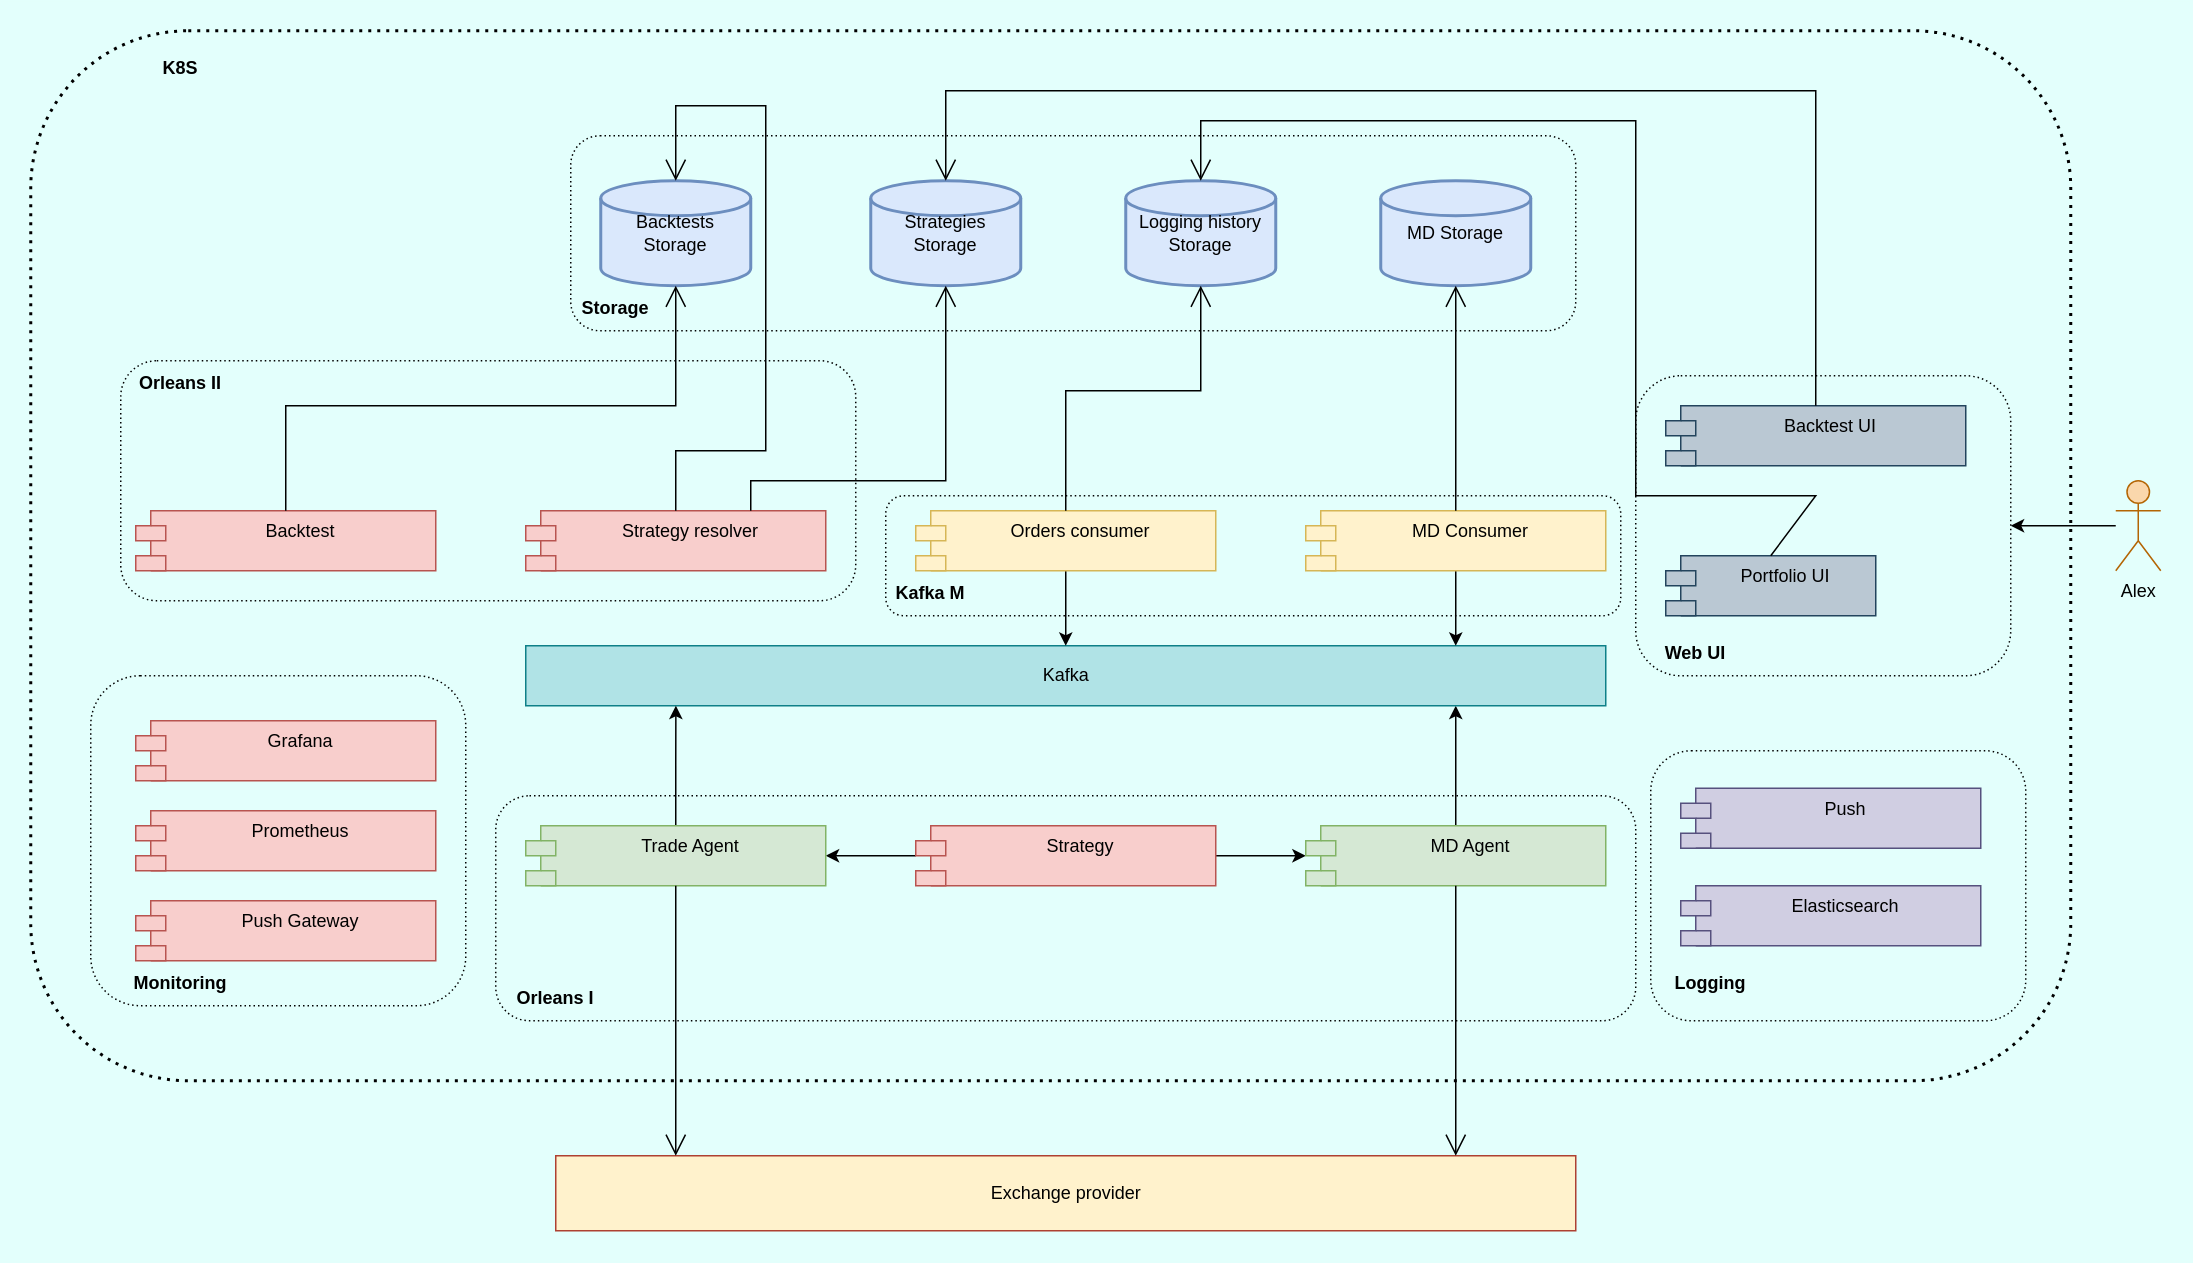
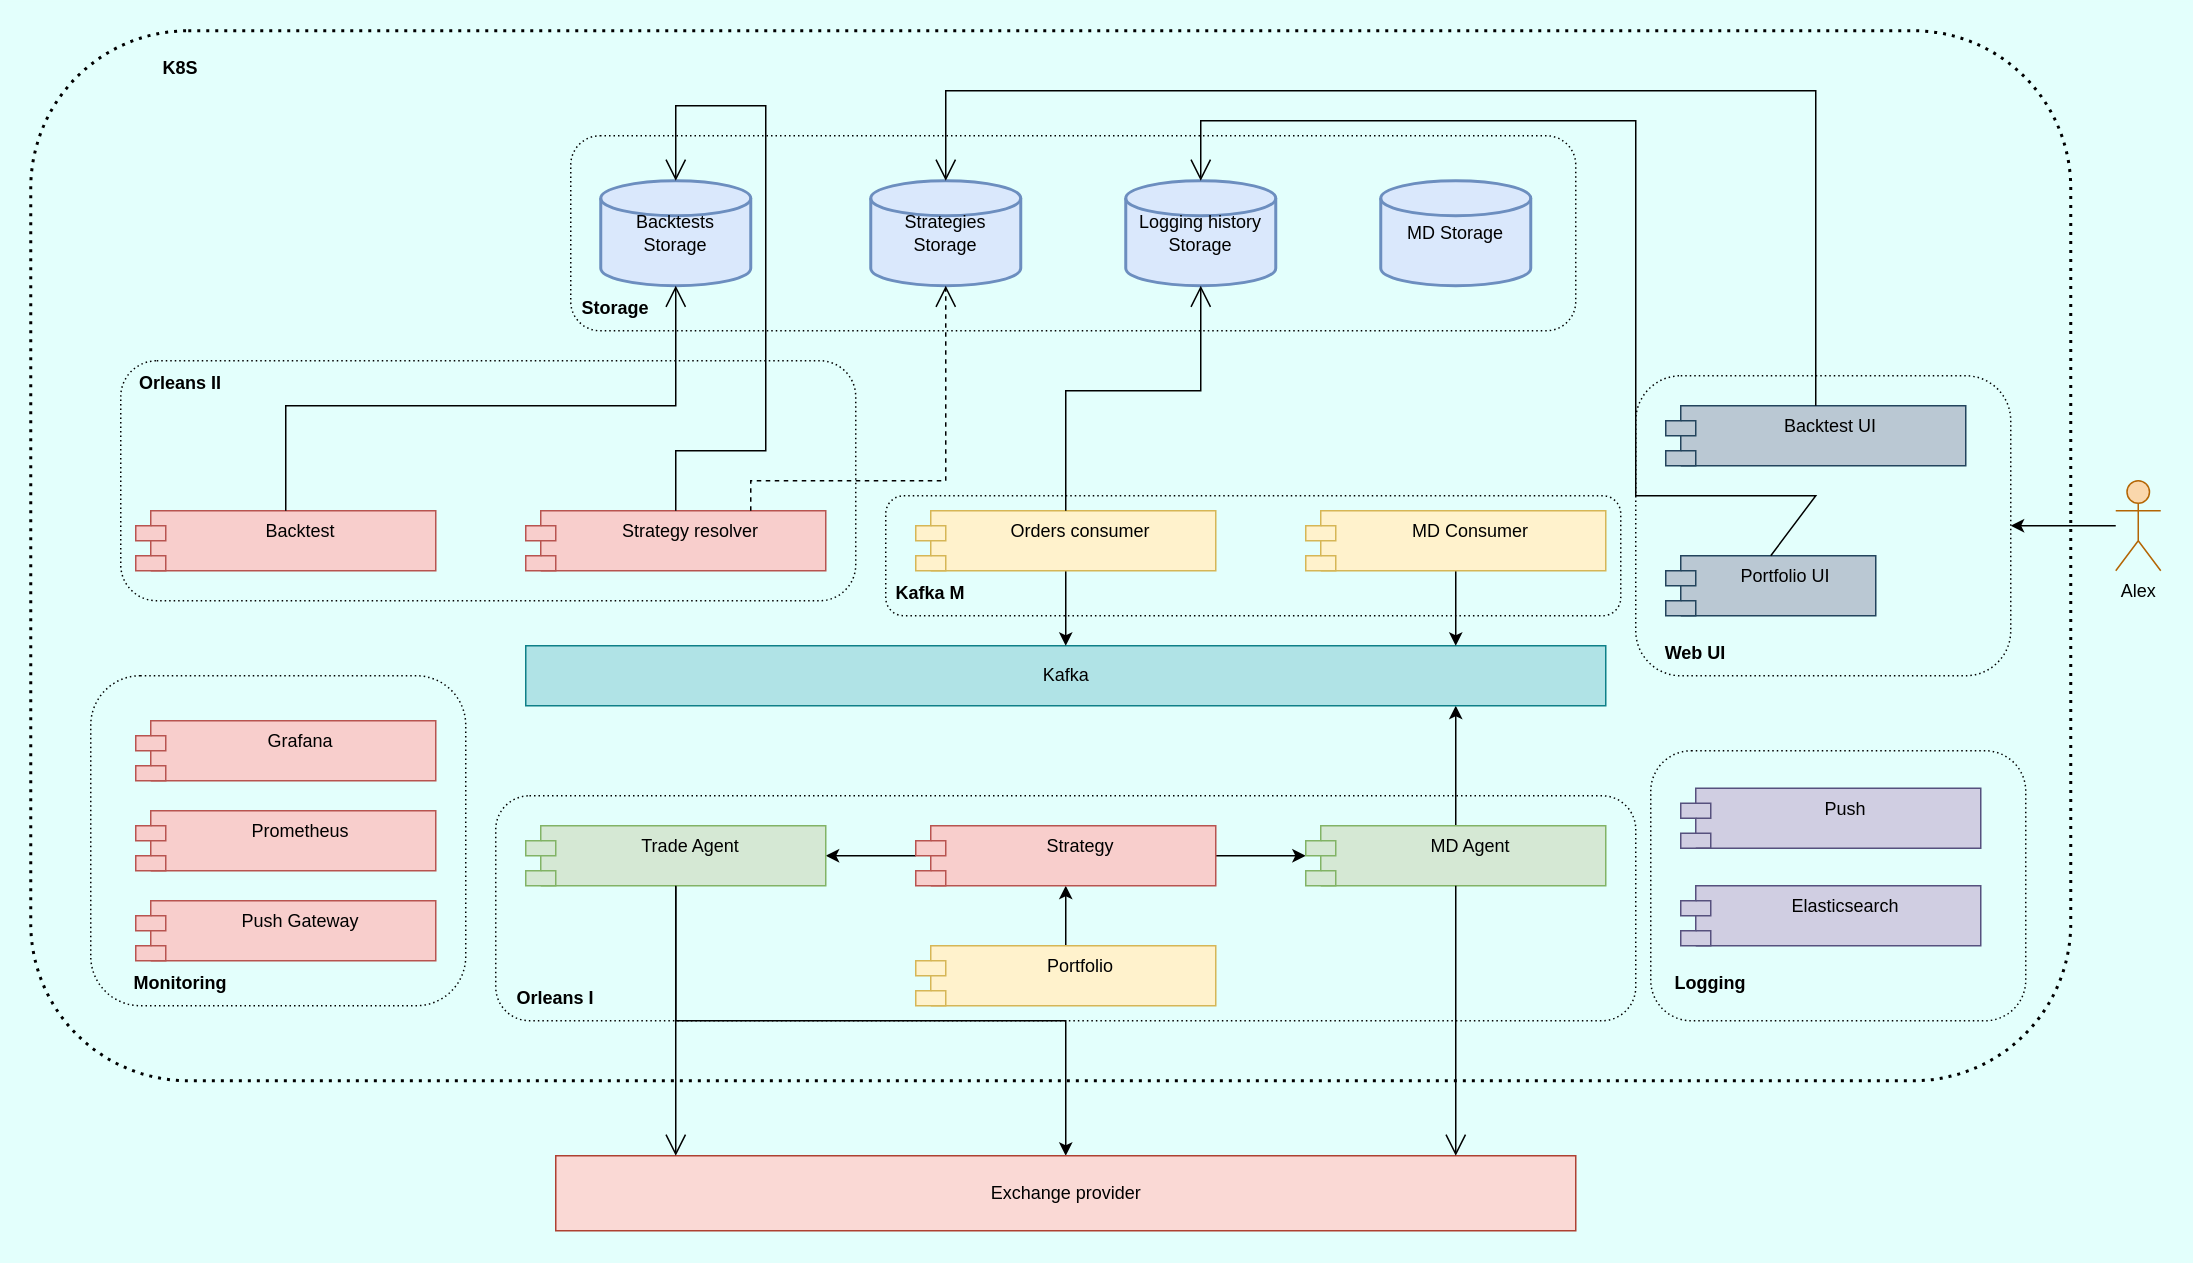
(1456, 401) -> none
(930, 481) -> (930, 481)
(676, 771) -> (934, 1021)
none -> (1066, 921)
none -> (1066, 976)
(1066, 1193) -> (1066, 1193)
